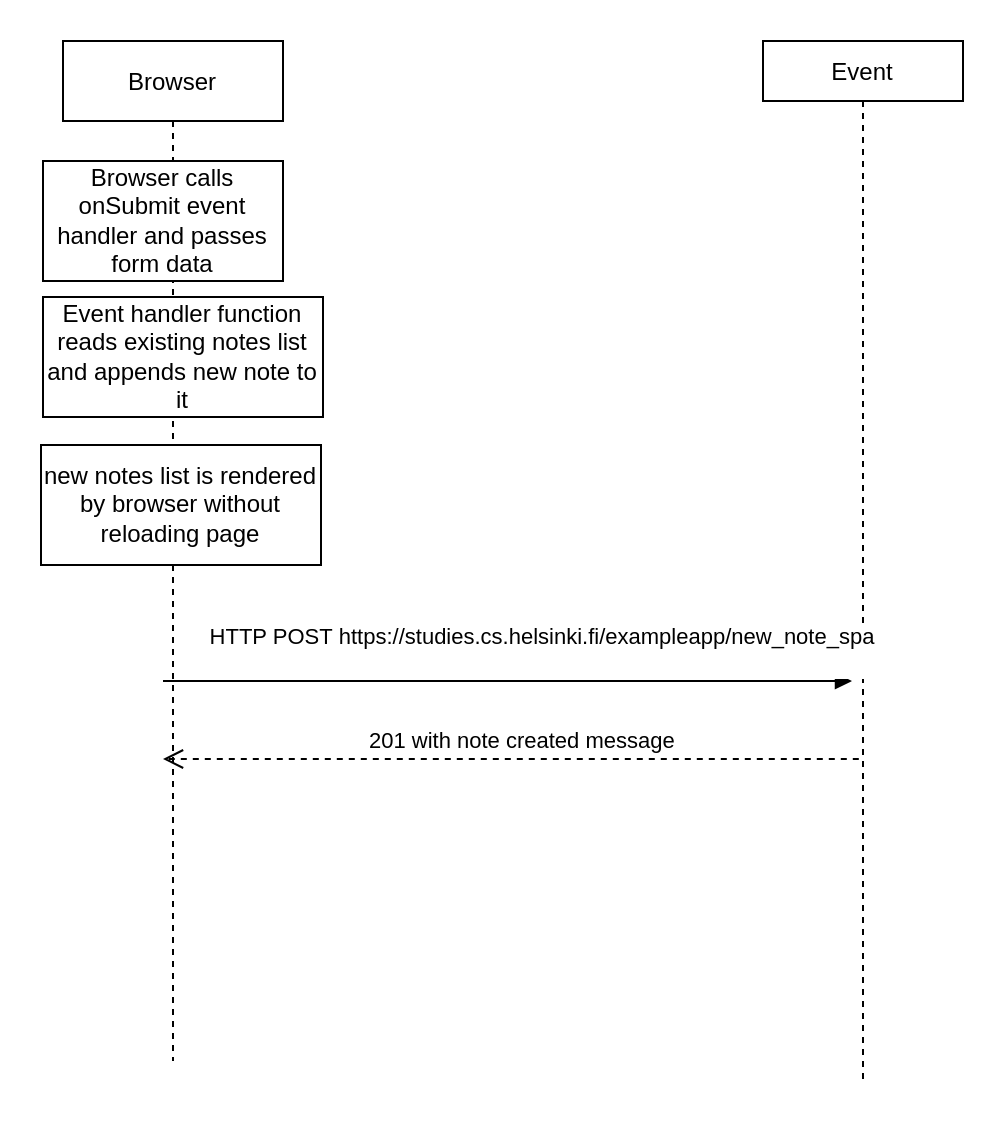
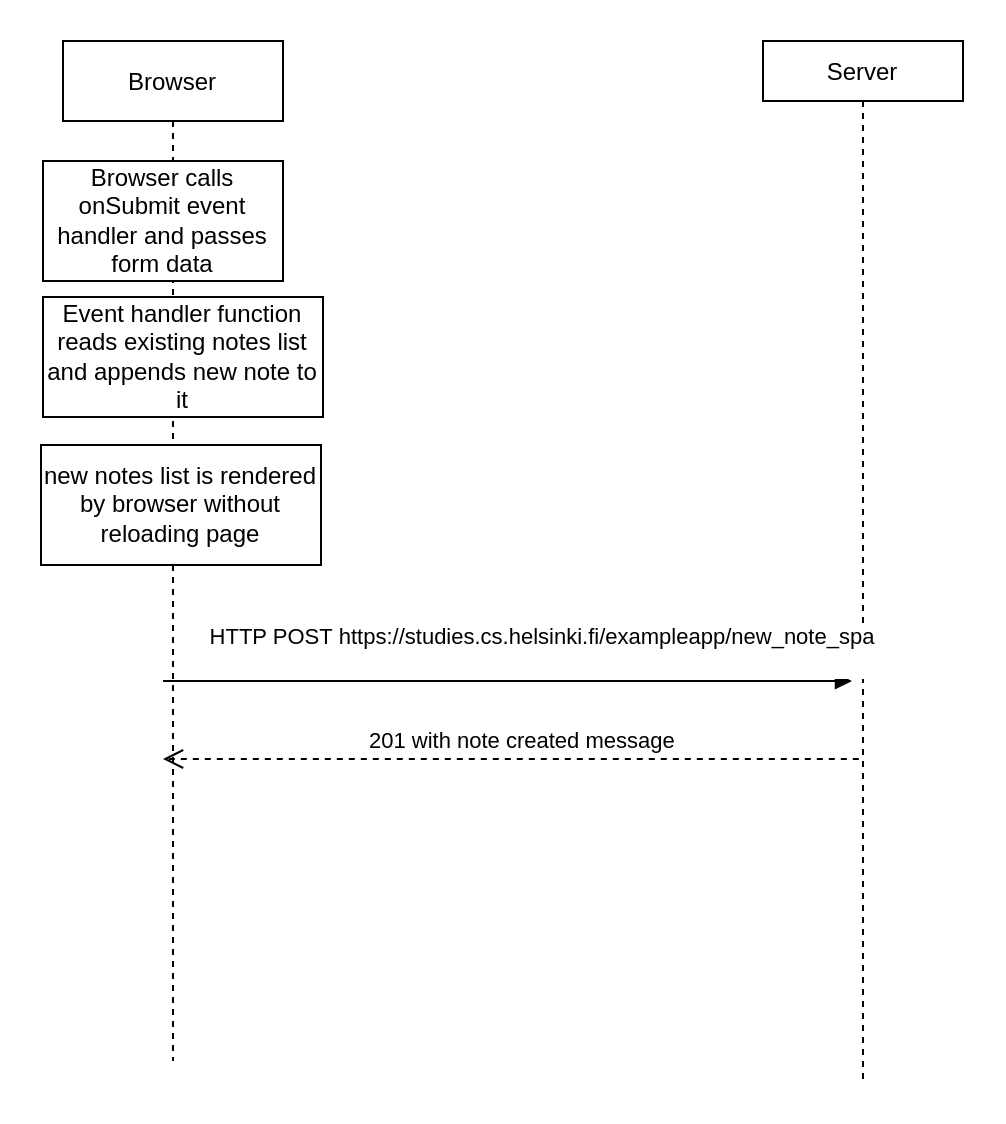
(862, 72) -> (862, 72)
